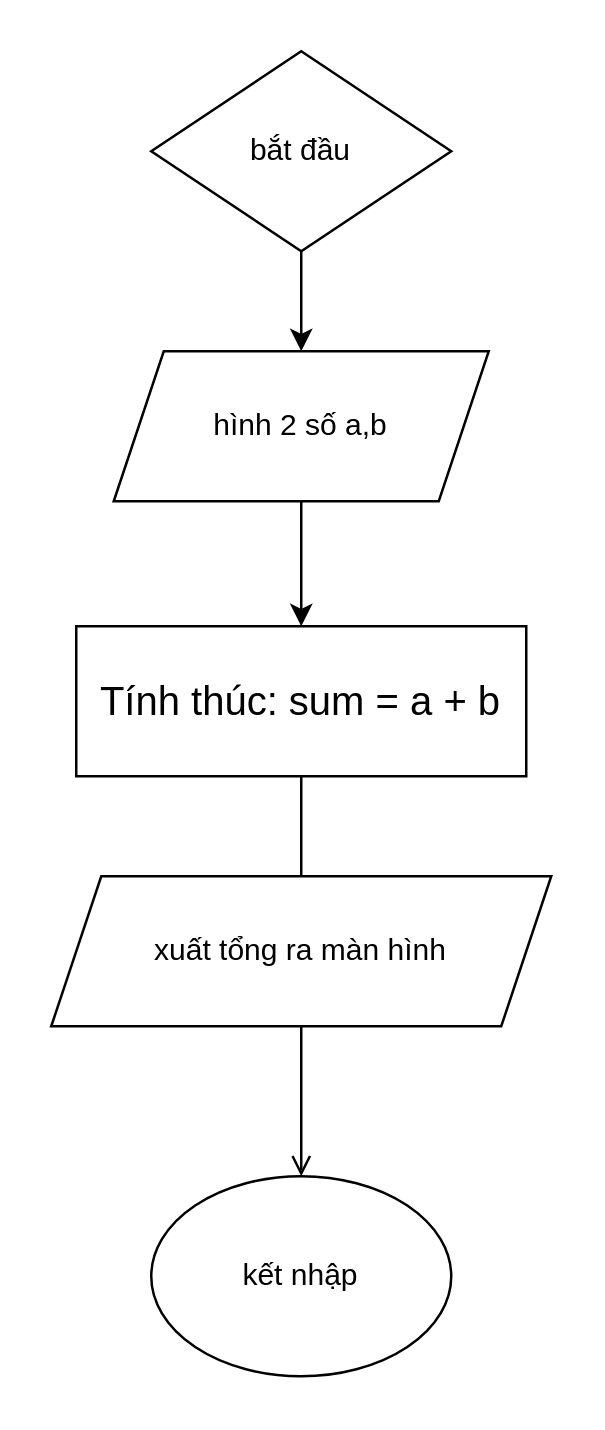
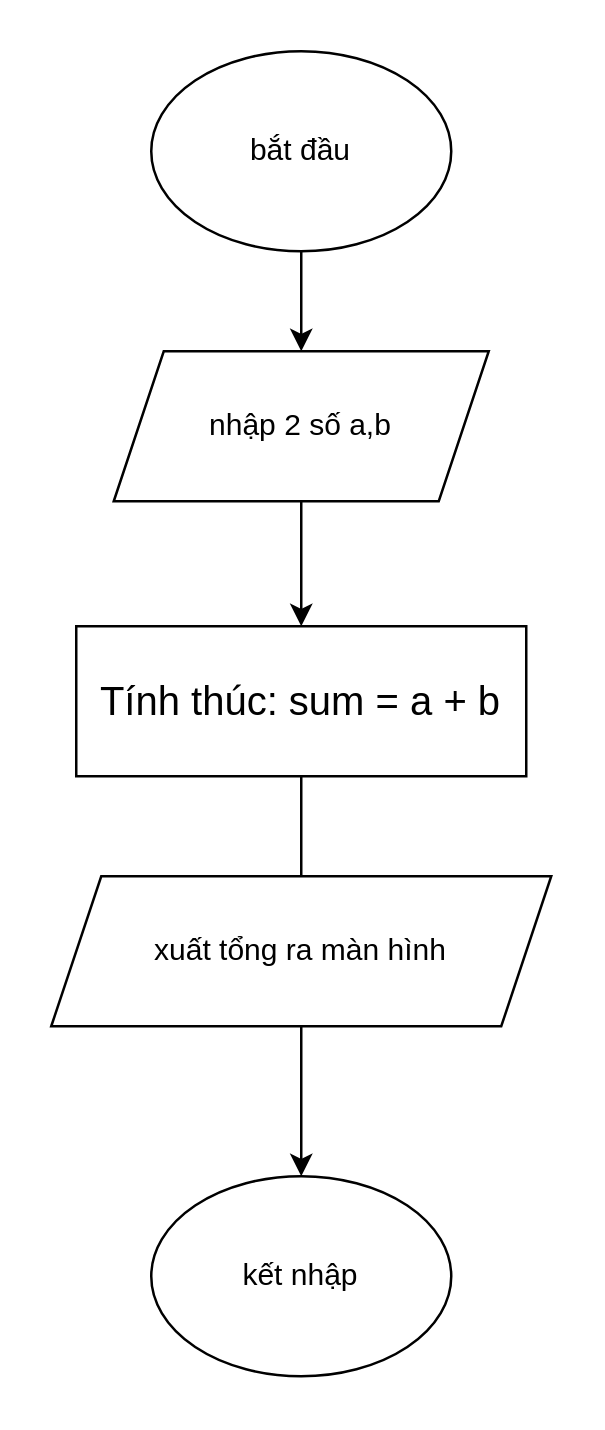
(301, 151) -> (301, 151)
(301, 426) -> (301, 426)
(301, 1162) -> (301, 1158)
